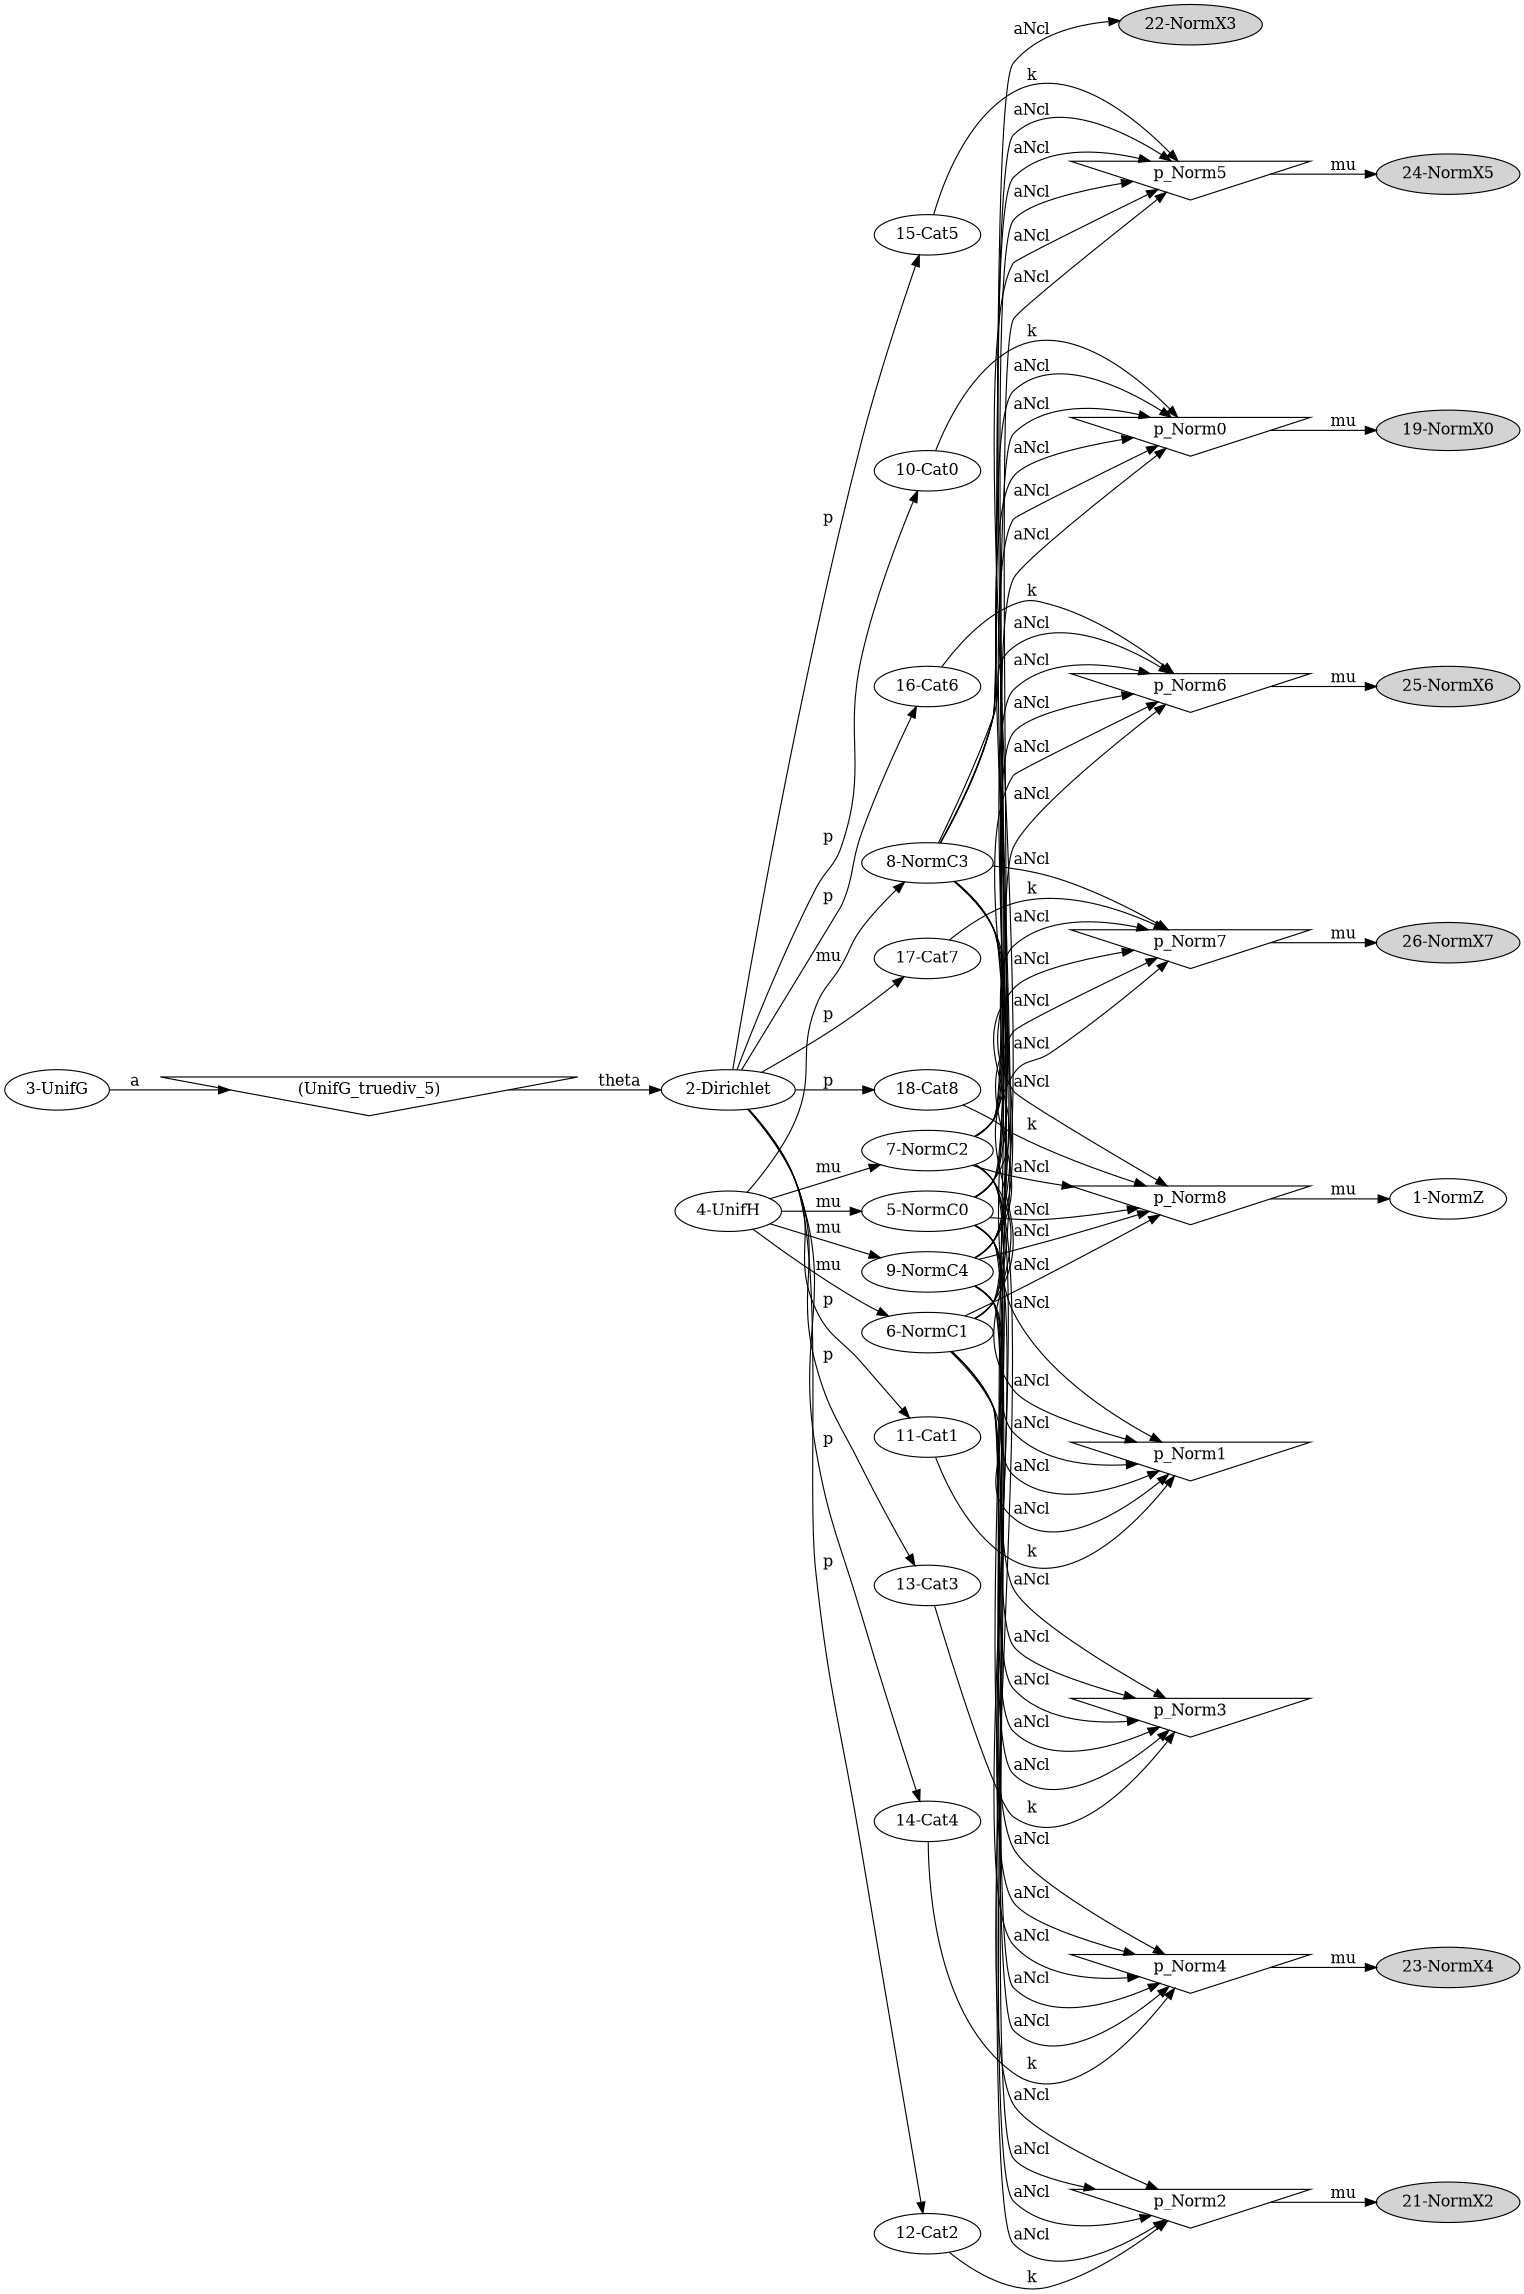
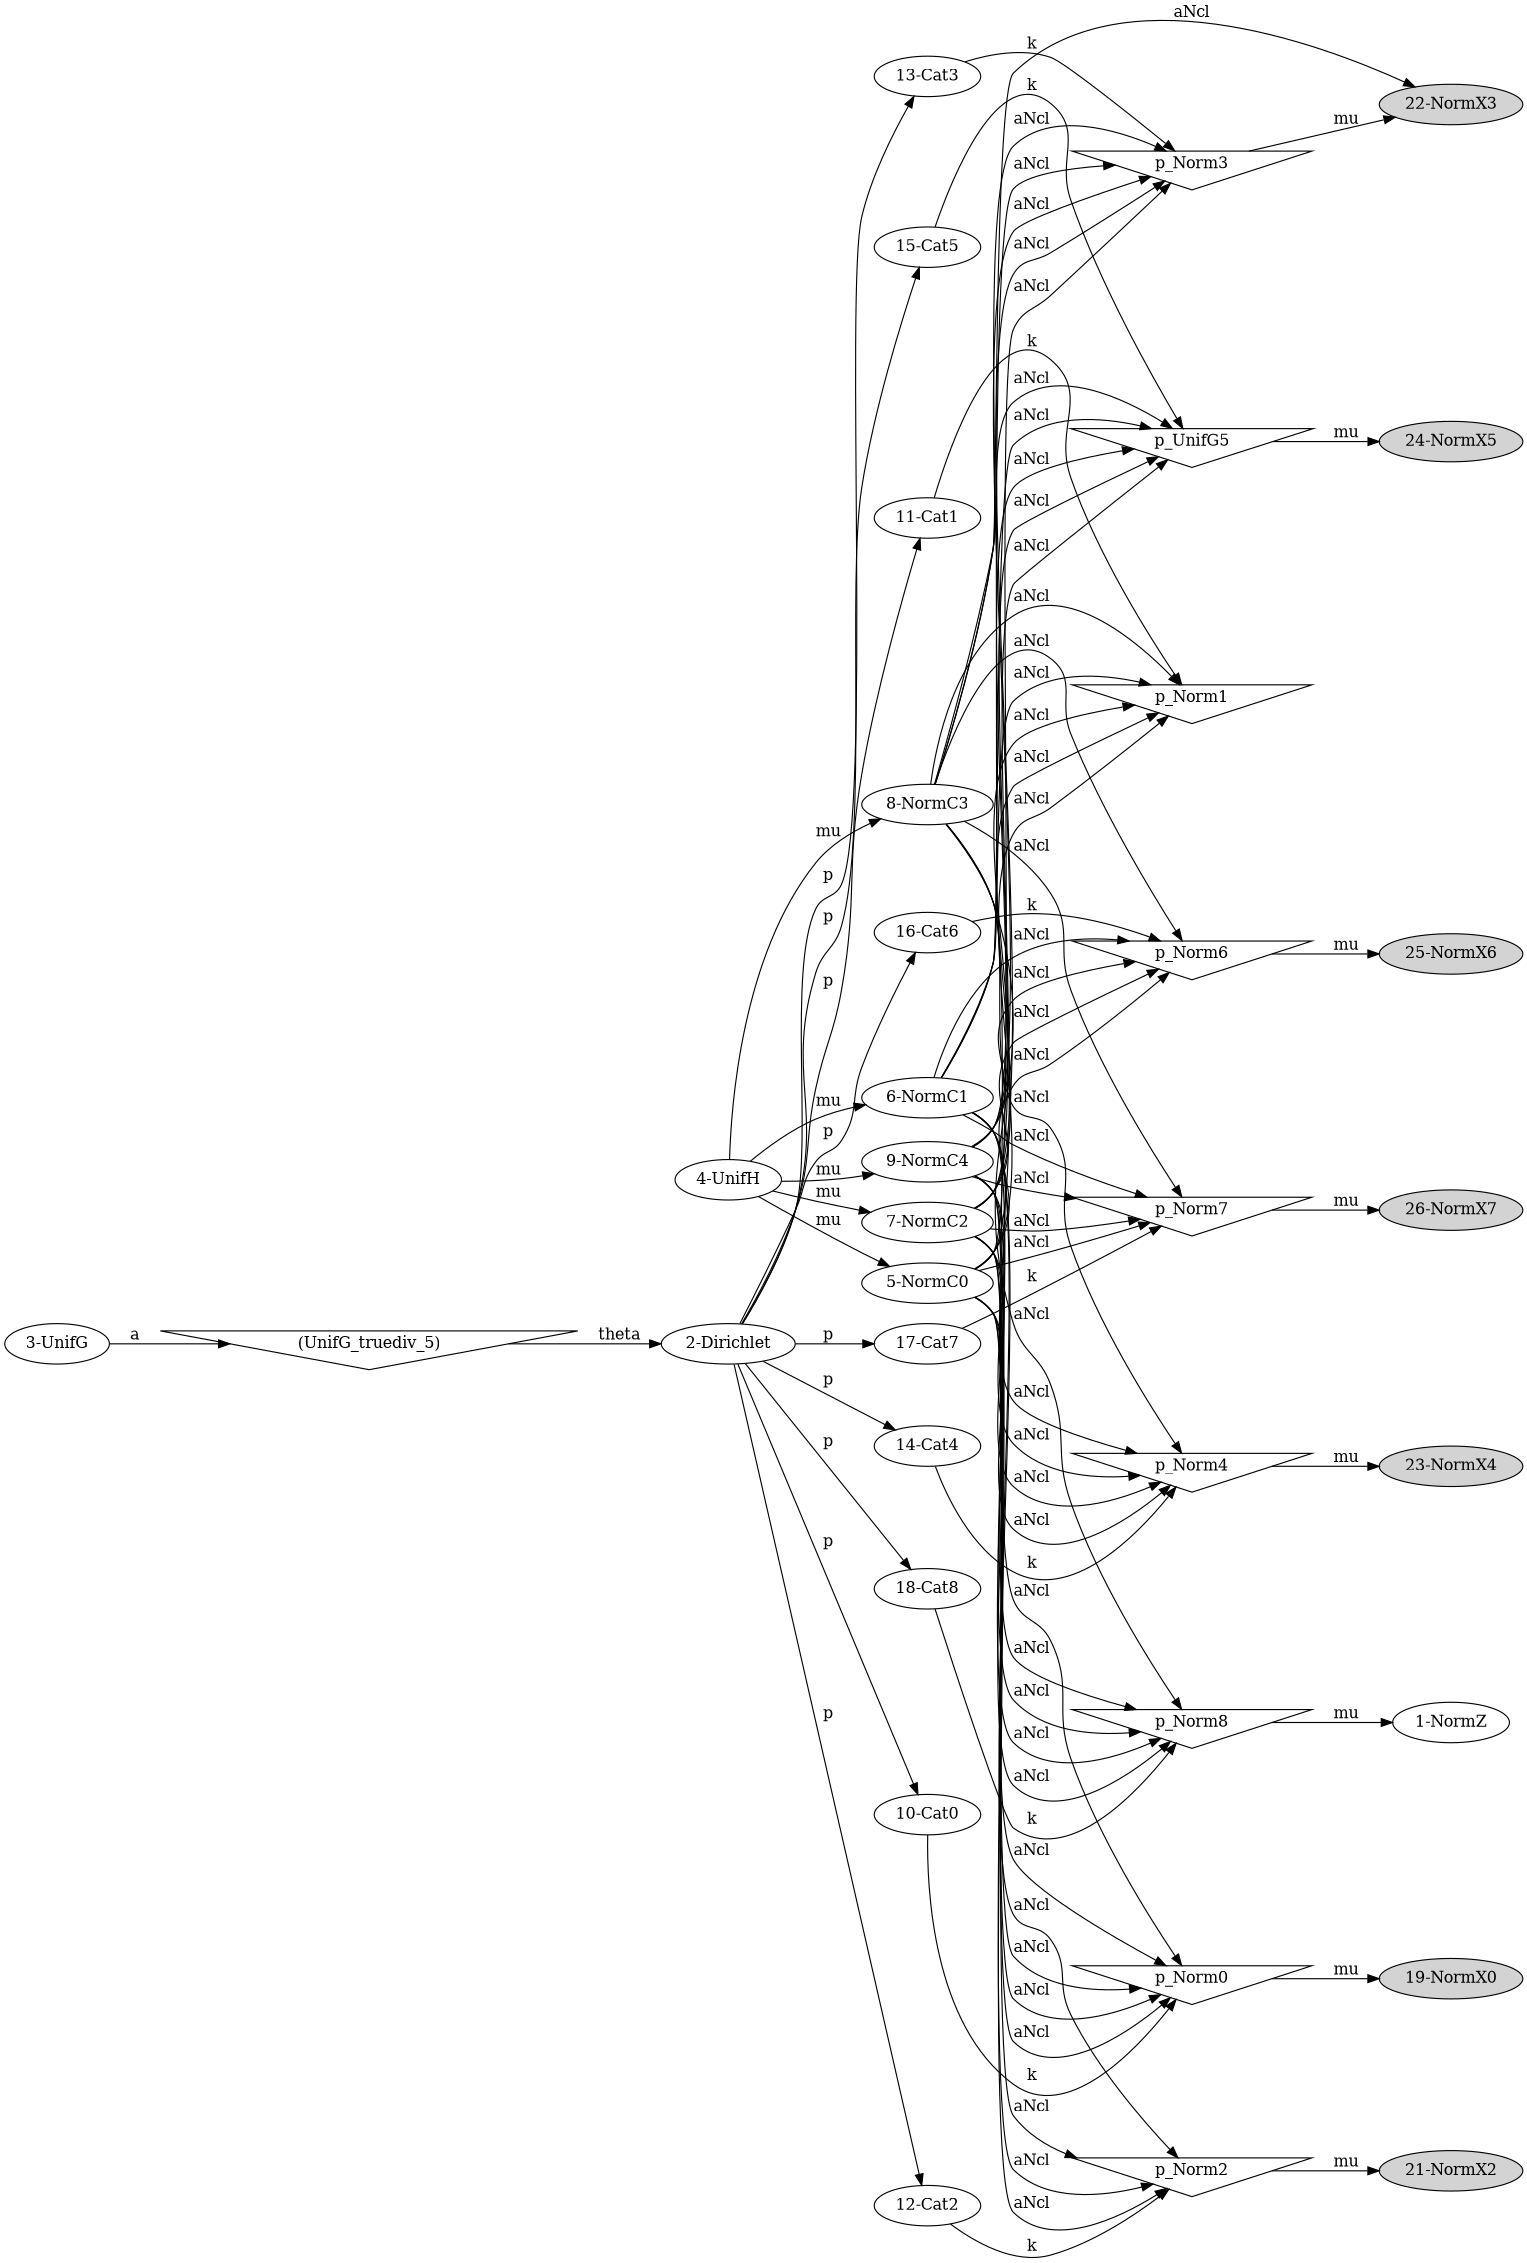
none -> (1316, 135)
(1190, 174) -> (1192, 442)
